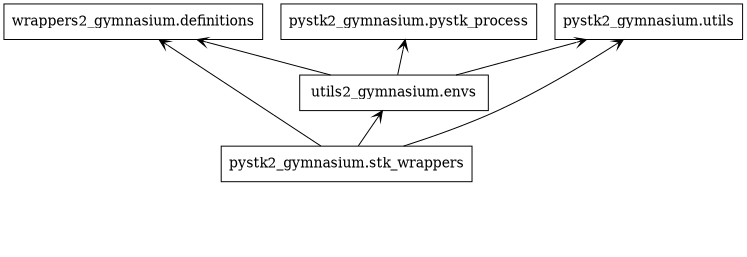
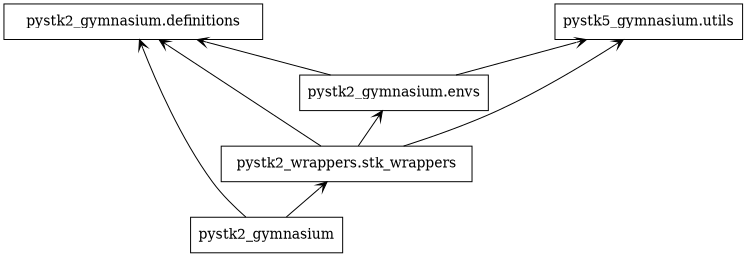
(133, 22) -> (133, 22)
(409, 22) -> none
(649, 22) -> (649, 22)
(394, 93) -> (394, 93)
(347, 164) -> (347, 164)
none -> (267, 235)
